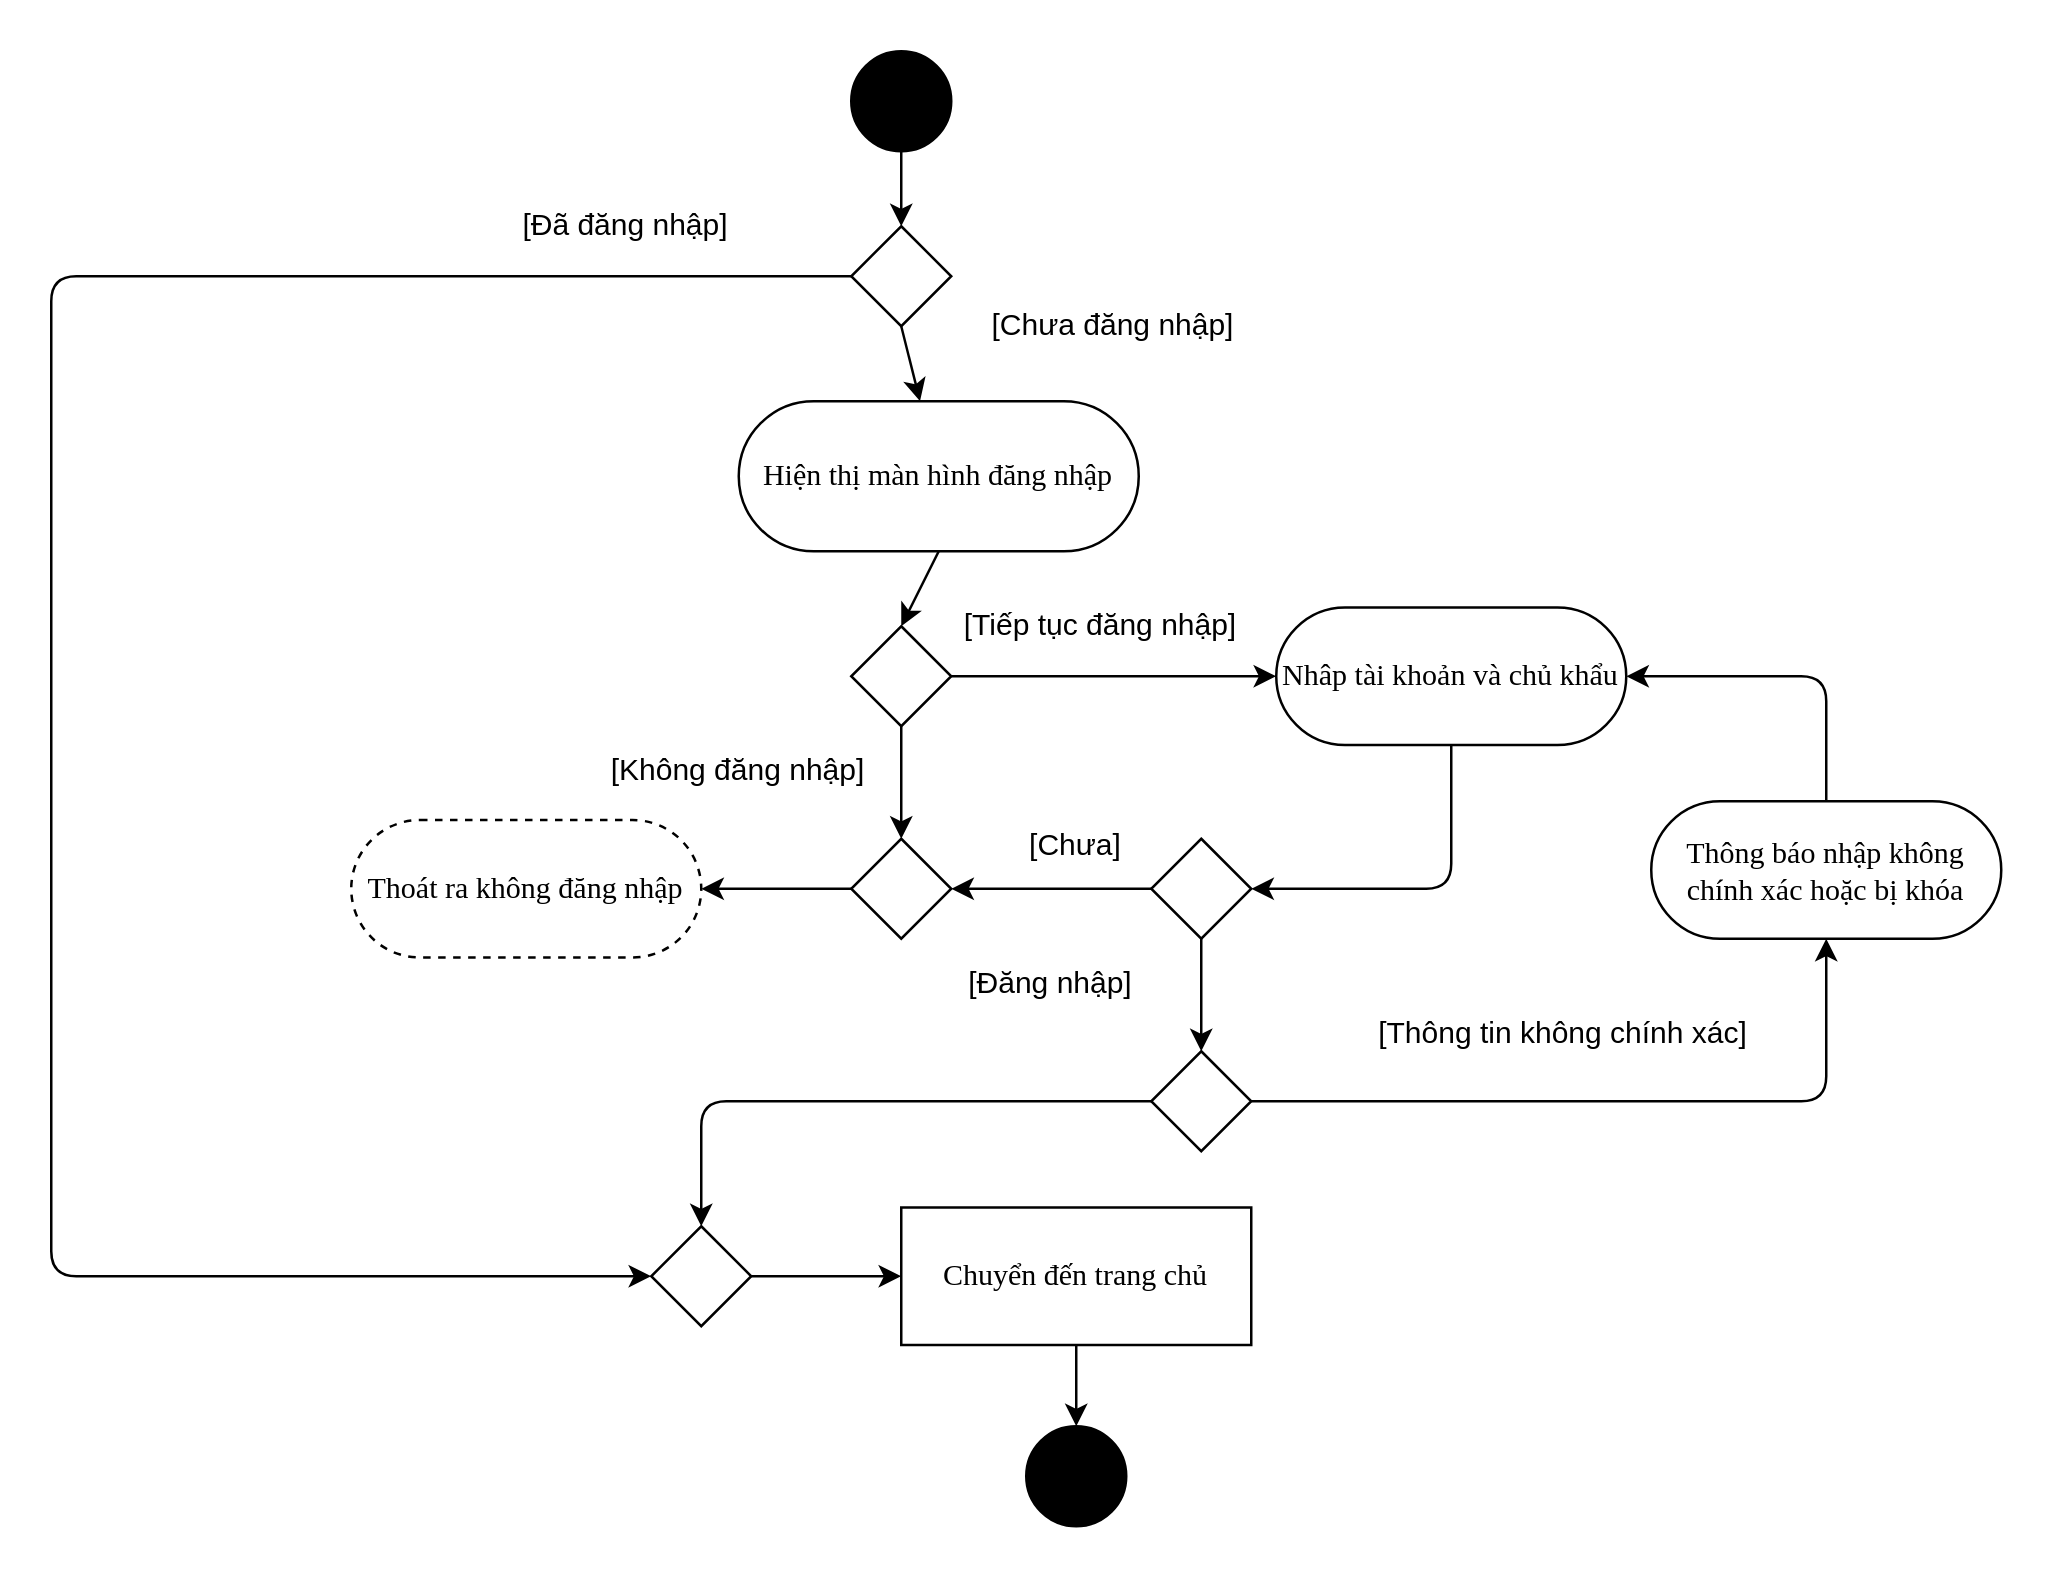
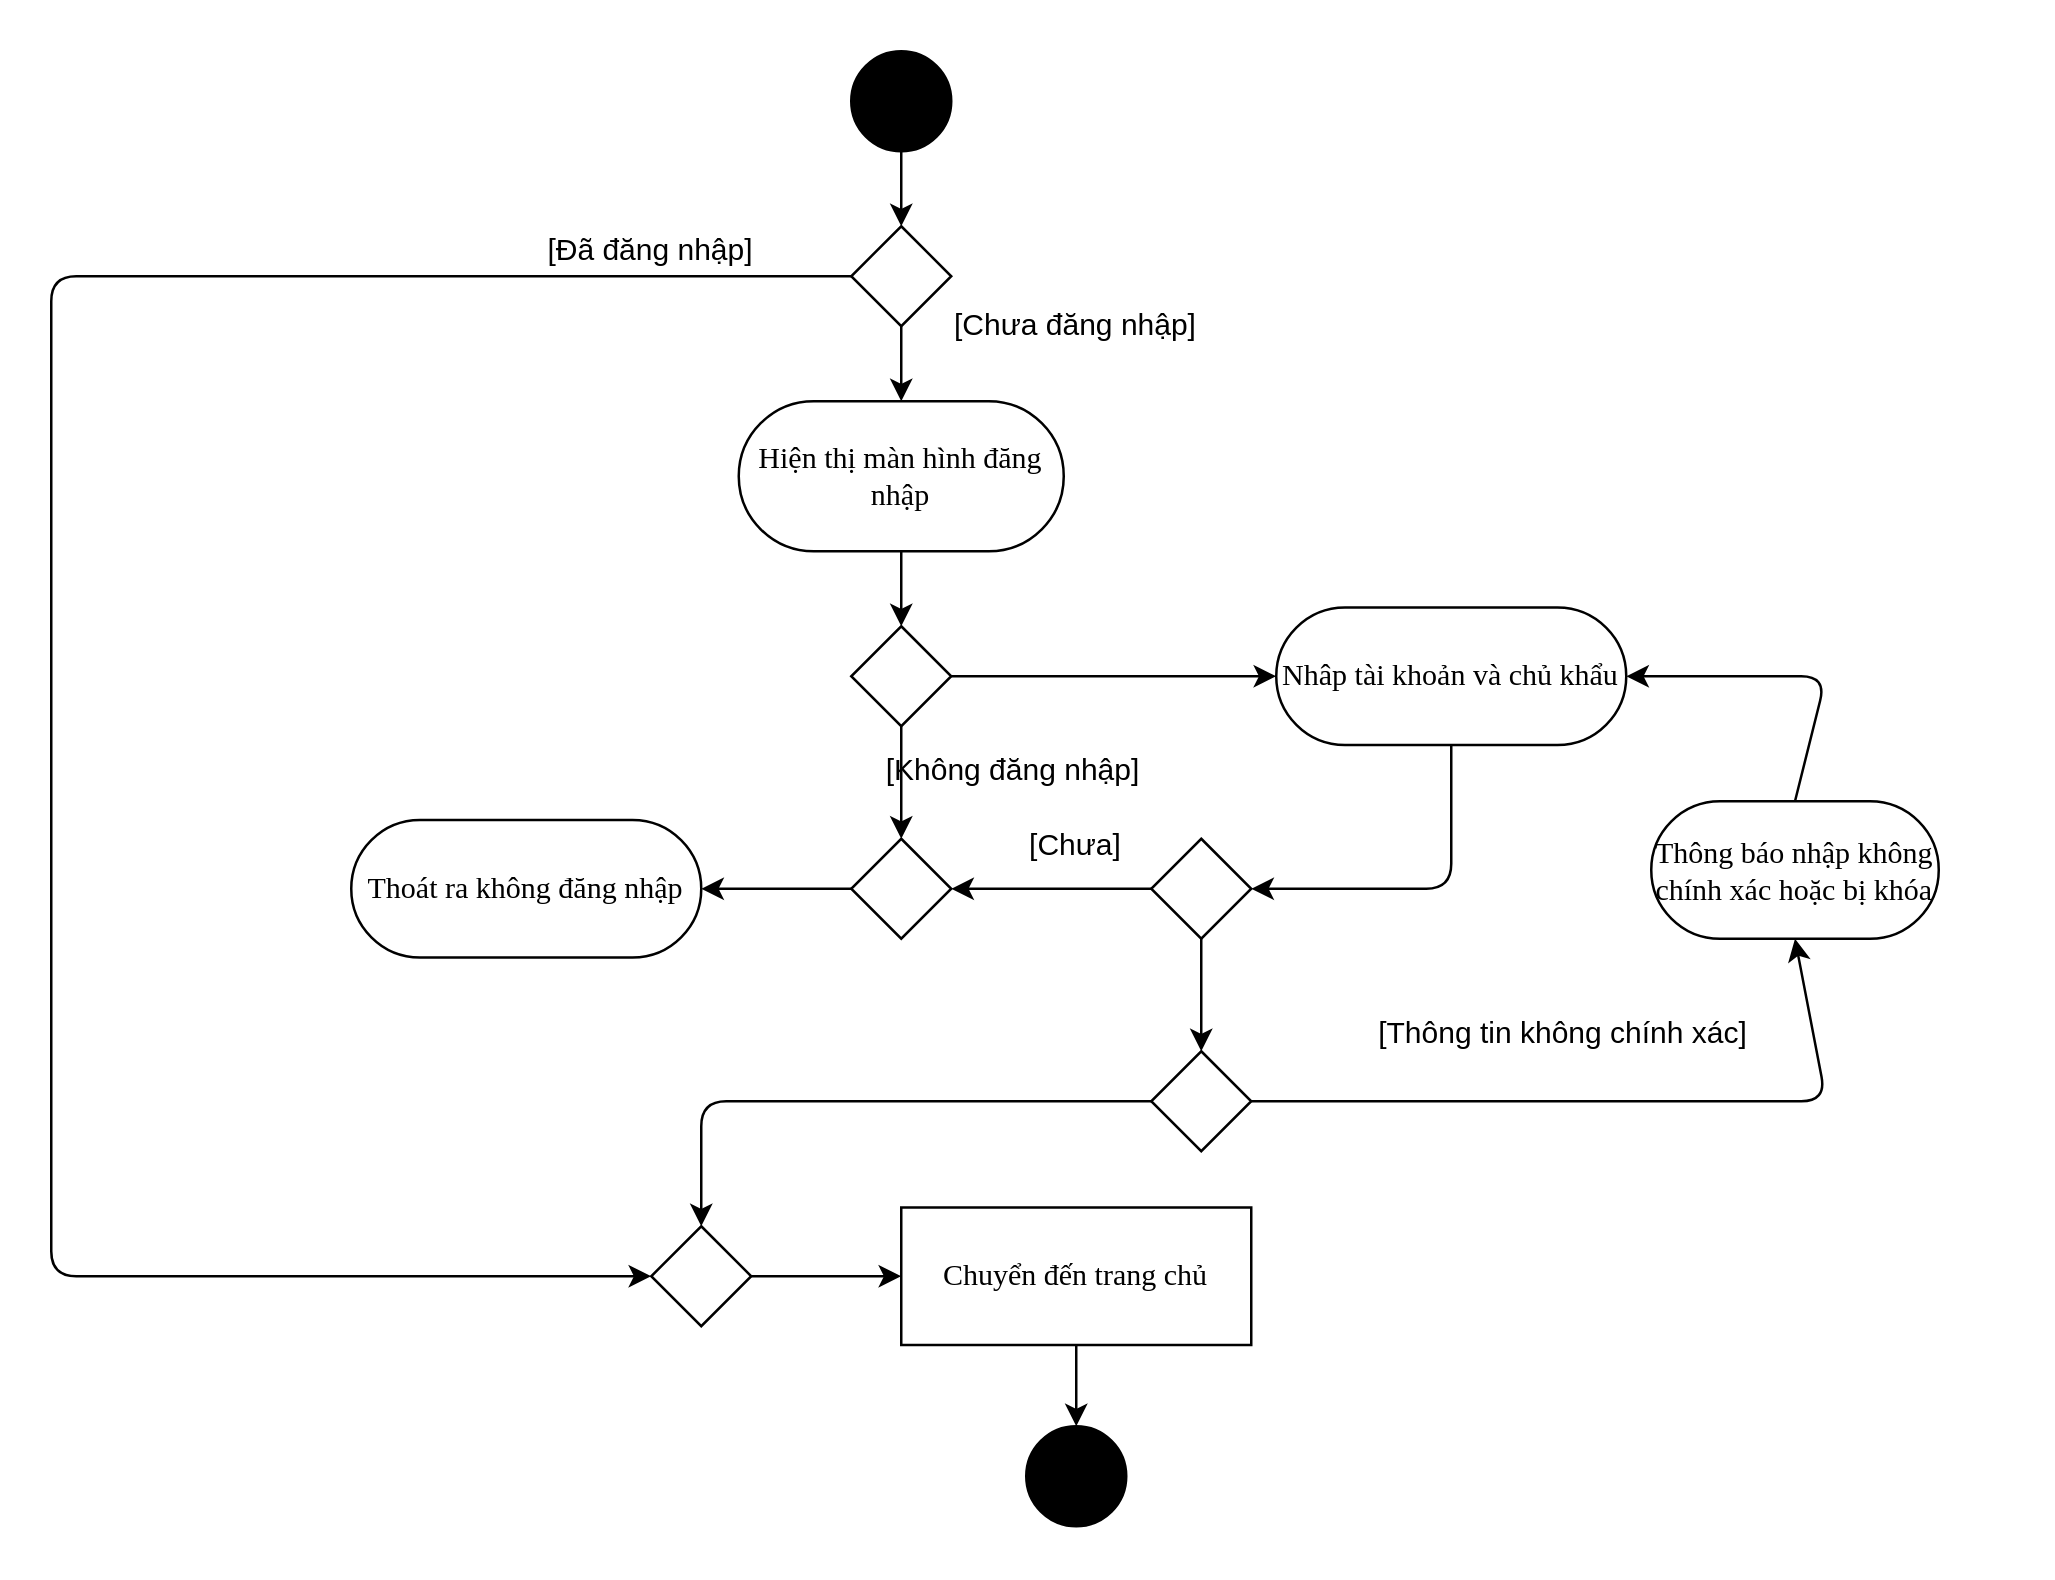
(626, 226) -> (651, 251)
(1114, 326) -> (1076, 326)
(939, 476) -> (901, 476)
(1101, 626) -> none
(739, 770) -> (1014, 770)
(1826, 870) -> (1795, 870)
(526, 889) -> (526, 889)
(1051, 983) -> none
